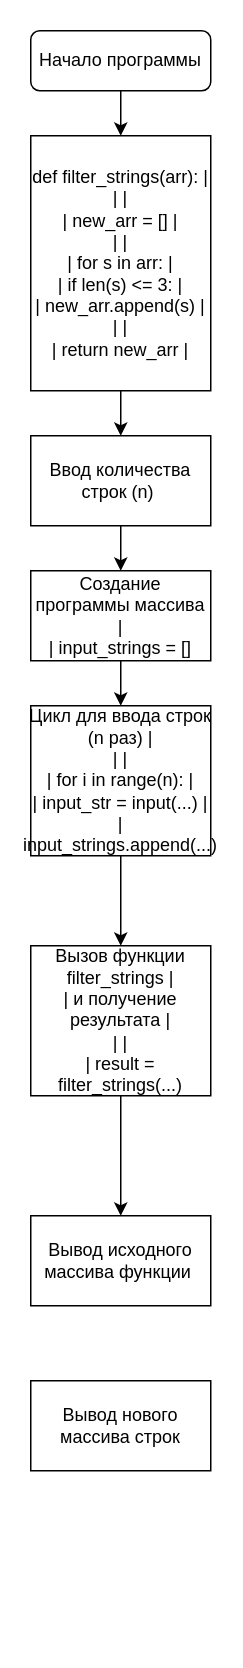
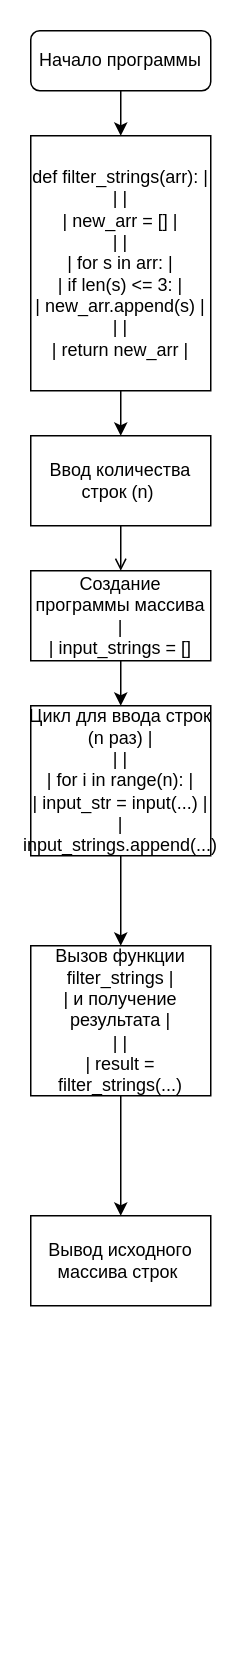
(121, 559) -> (121, 561)
(121, 1261) -> (121, 1261)
(121, 1426) -> none
